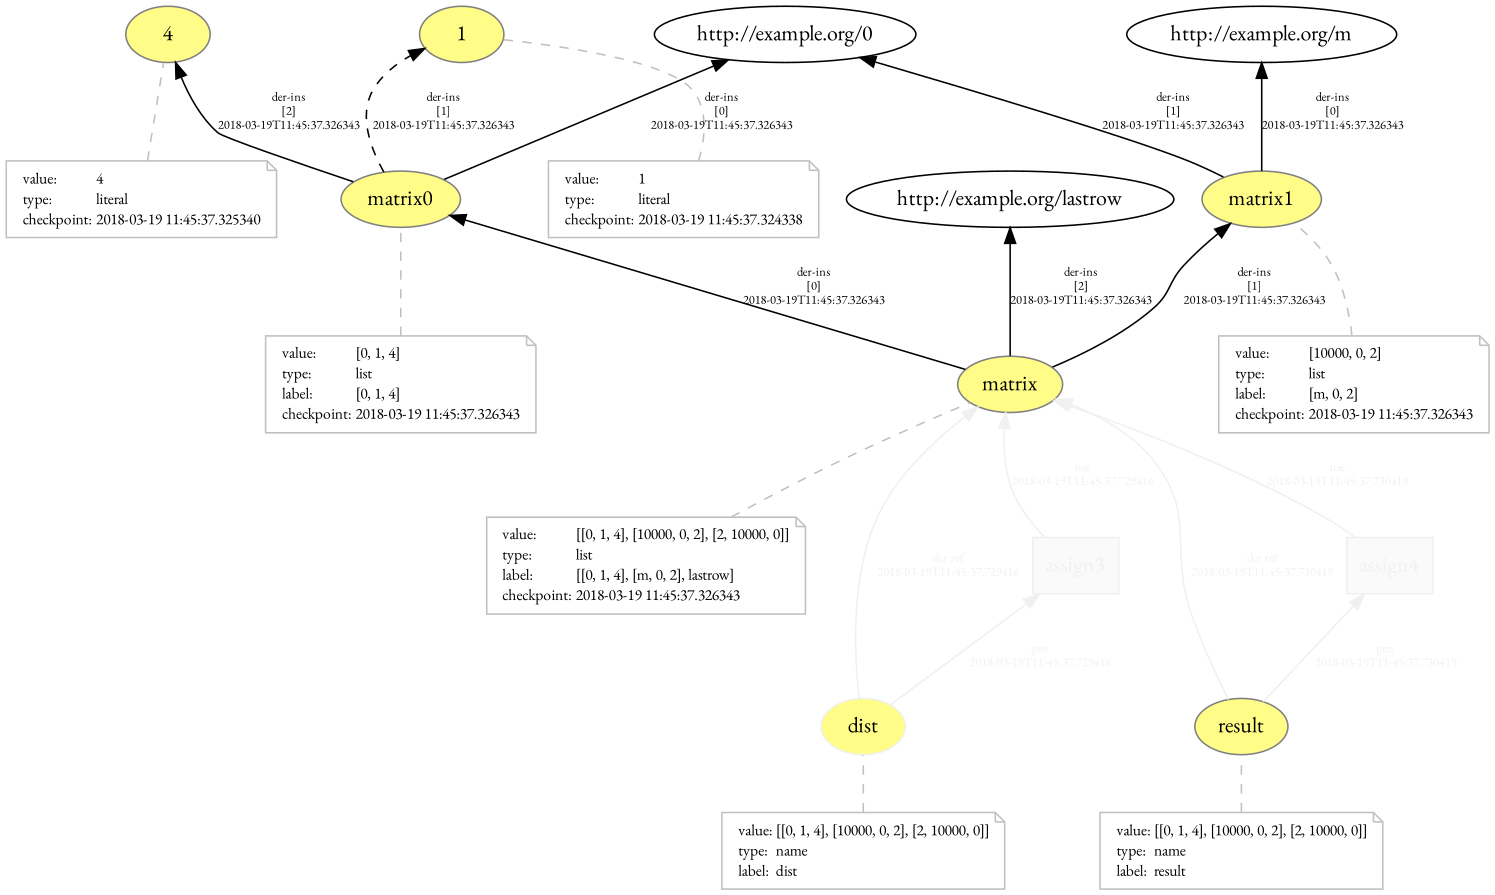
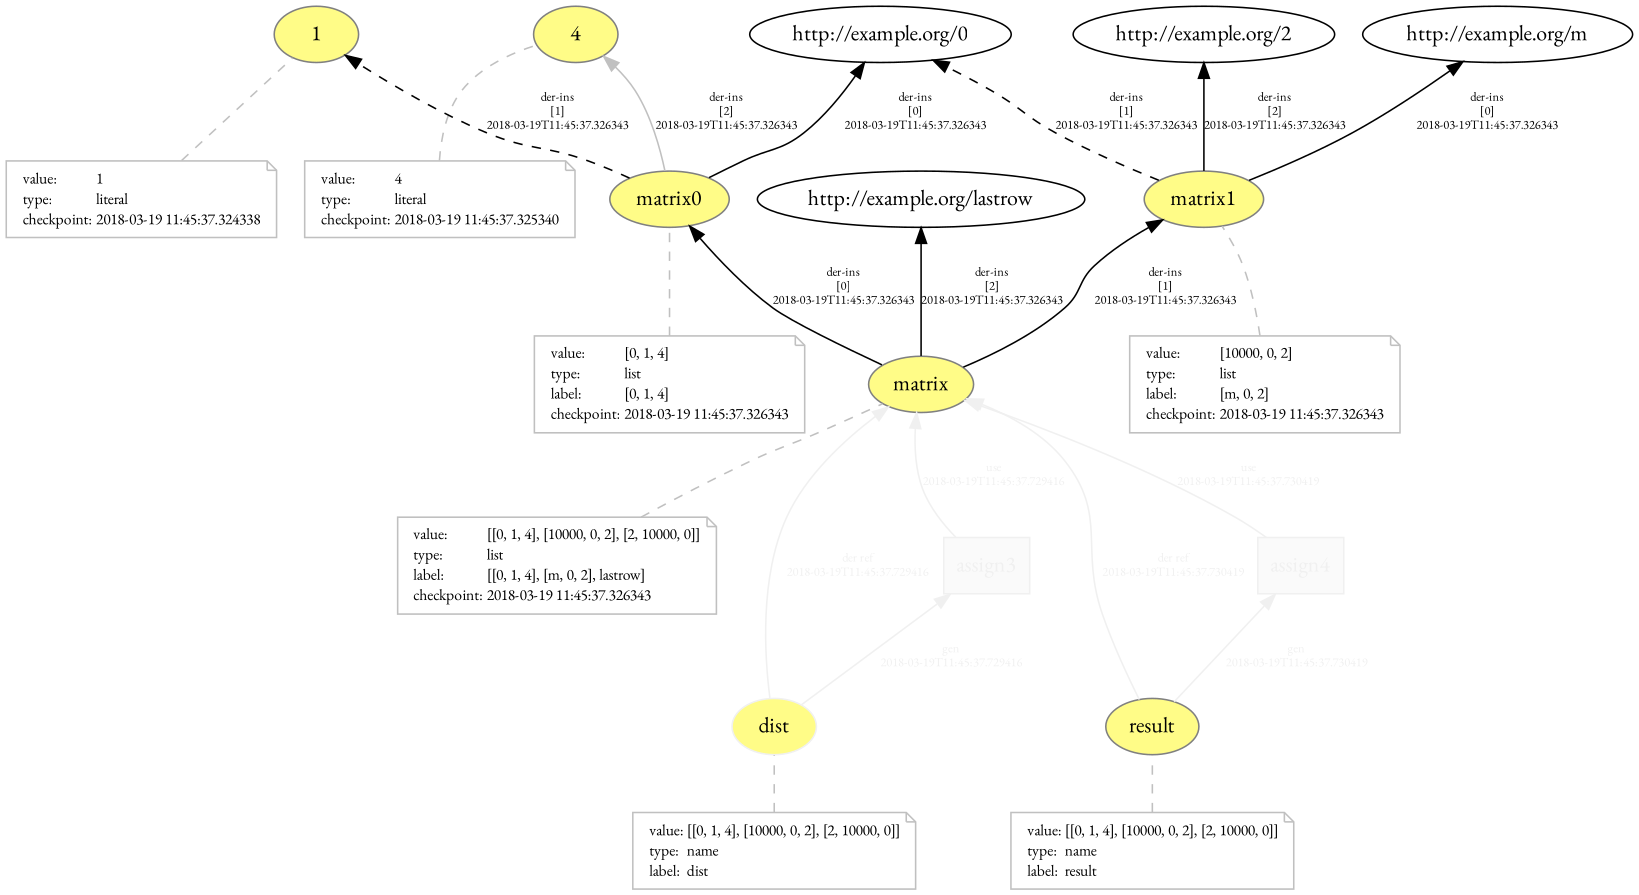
none -> (1204, 34)
(1051, 115) -> (1050, 130)
(253, 147) -> (648, 115)
